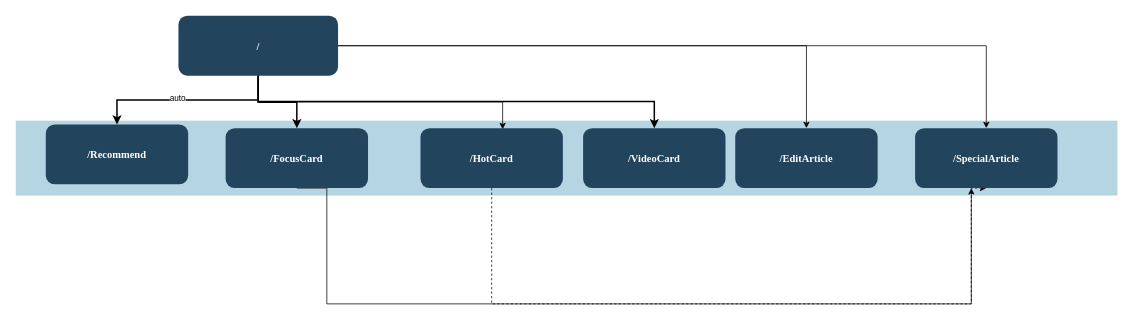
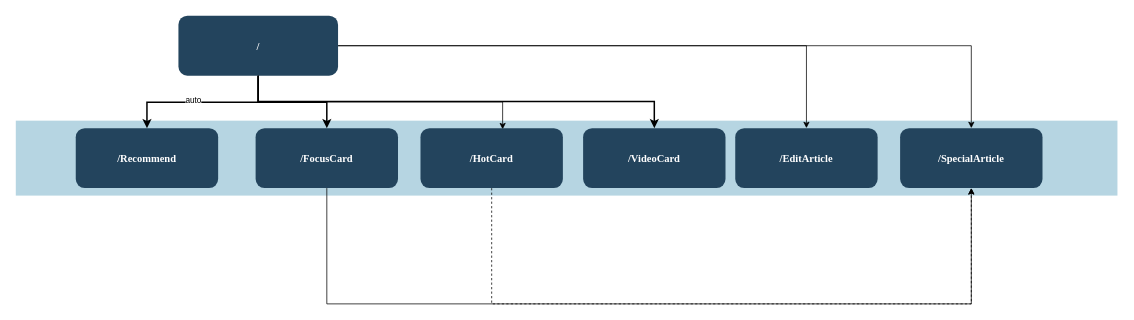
(117, 155) -> (147, 158)
(297, 158) -> (327, 158)
(987, 158) -> (972, 158)
